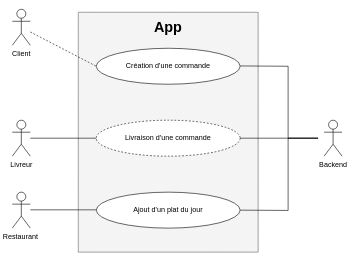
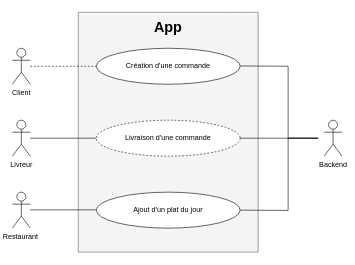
(21, 27) -> (21, 66)
